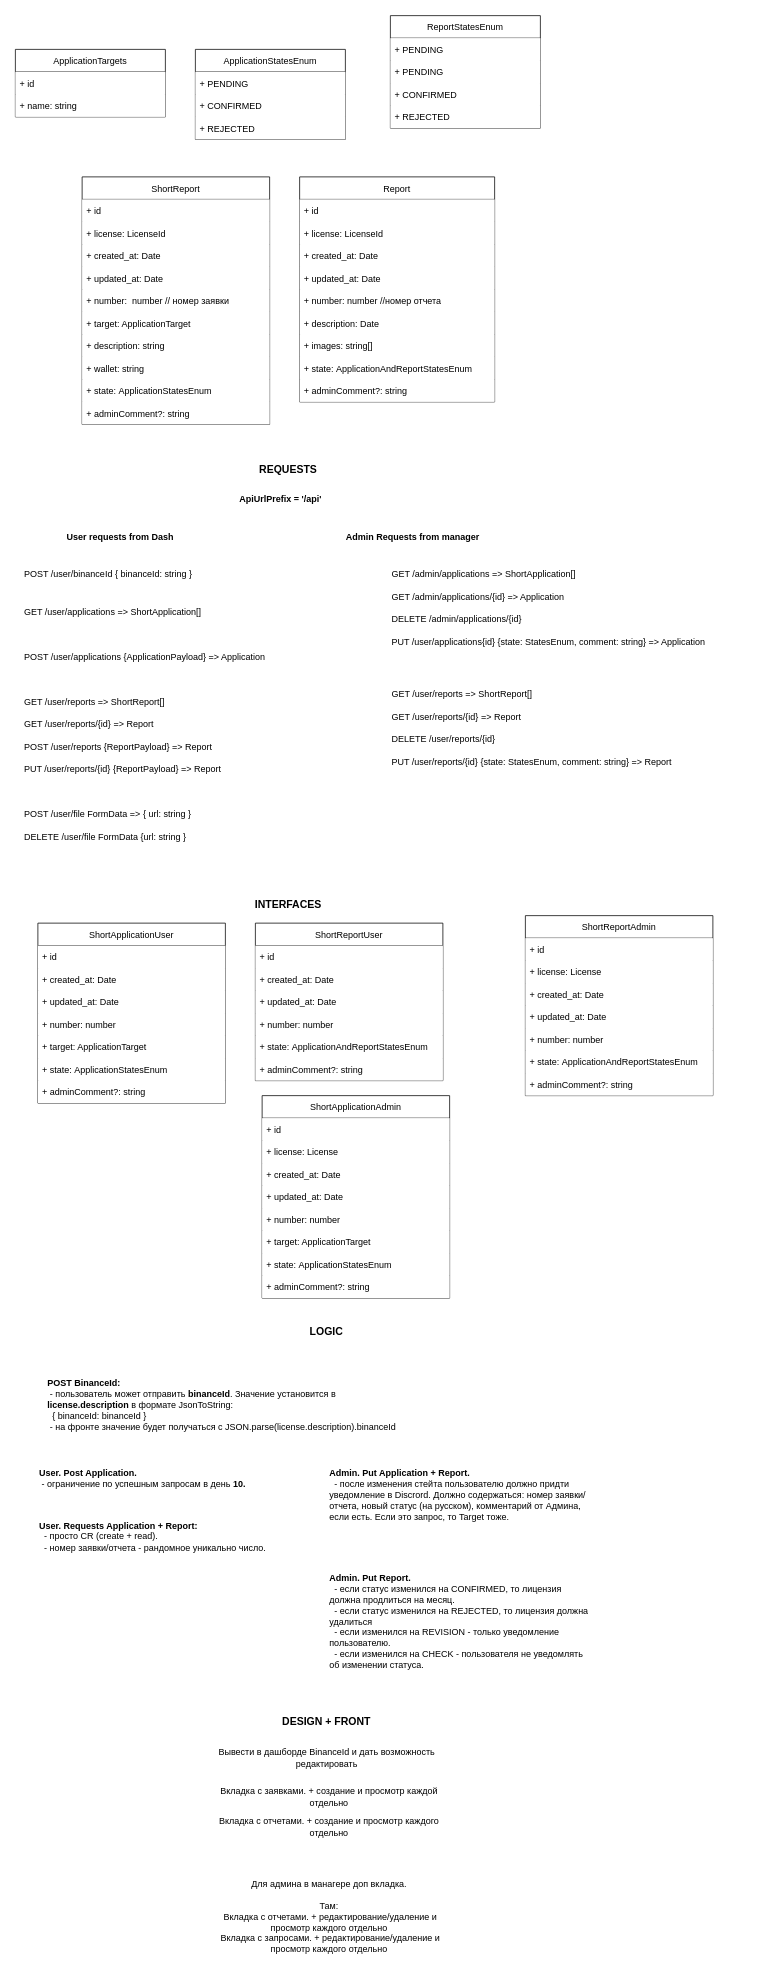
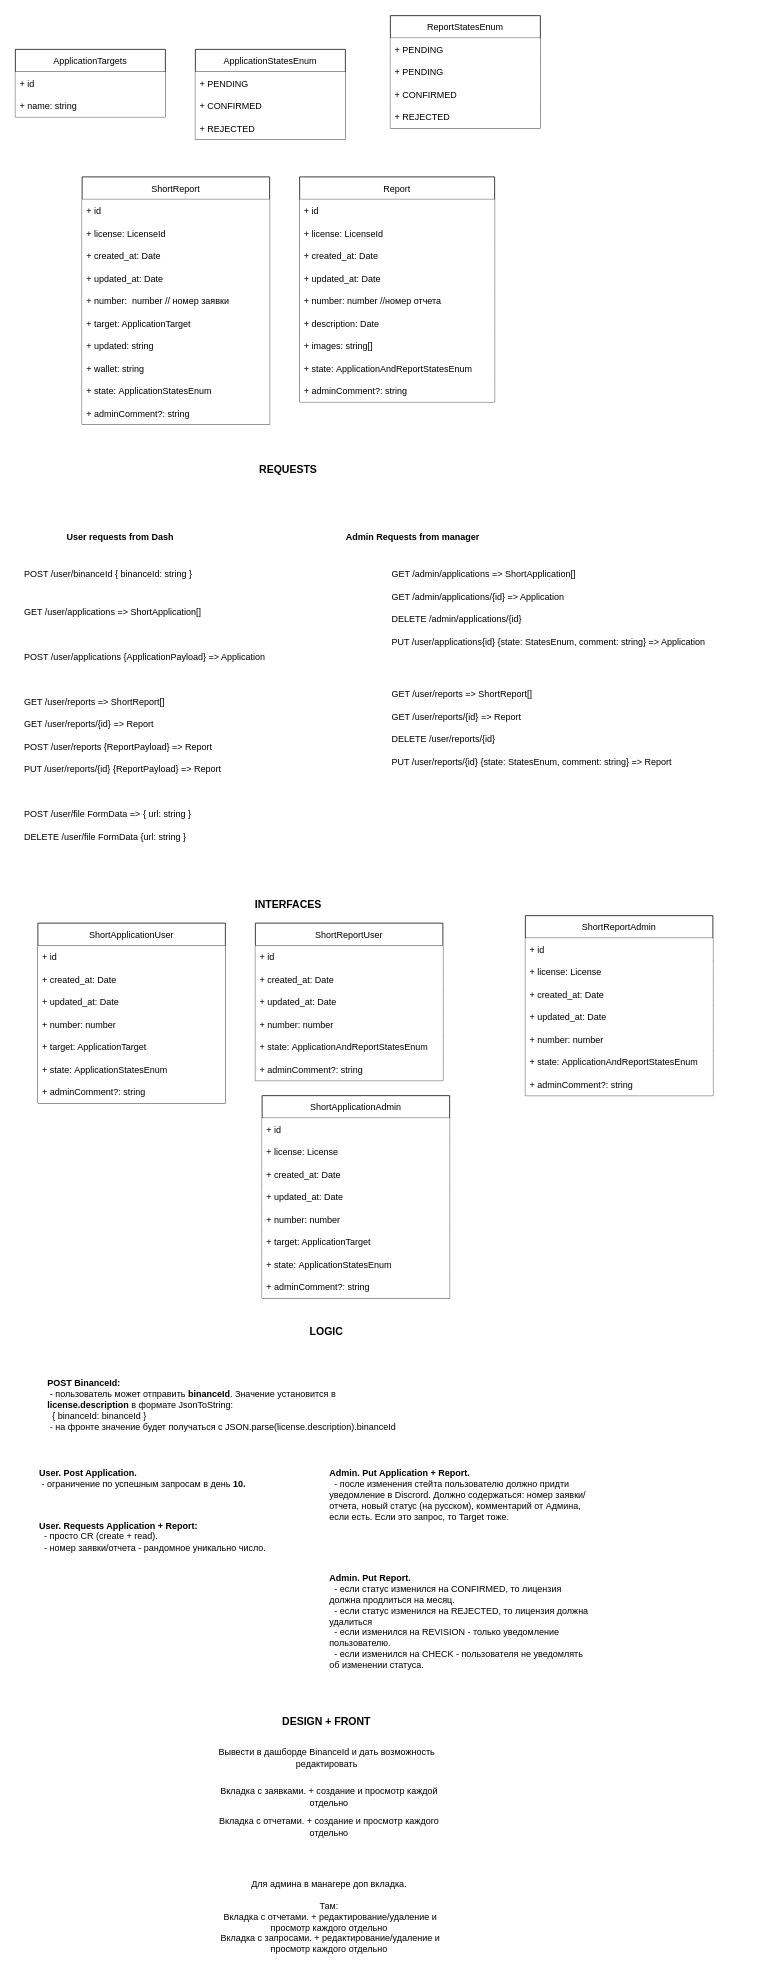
(132, 346) -> (124, 346)
(283, 499) -> none
